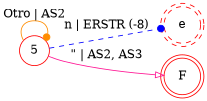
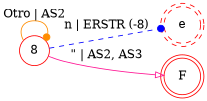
(34, 51) -> (34, 51)
